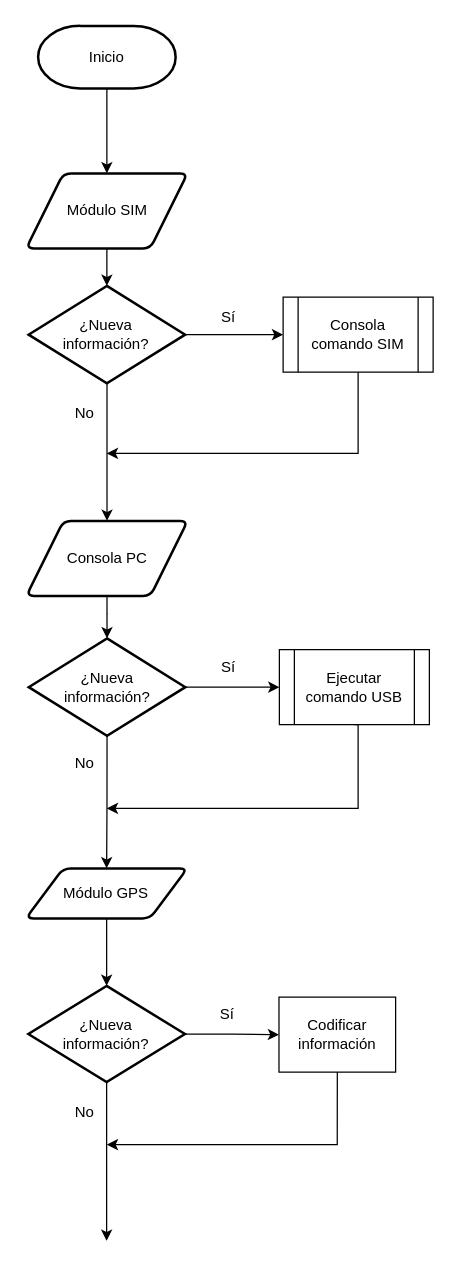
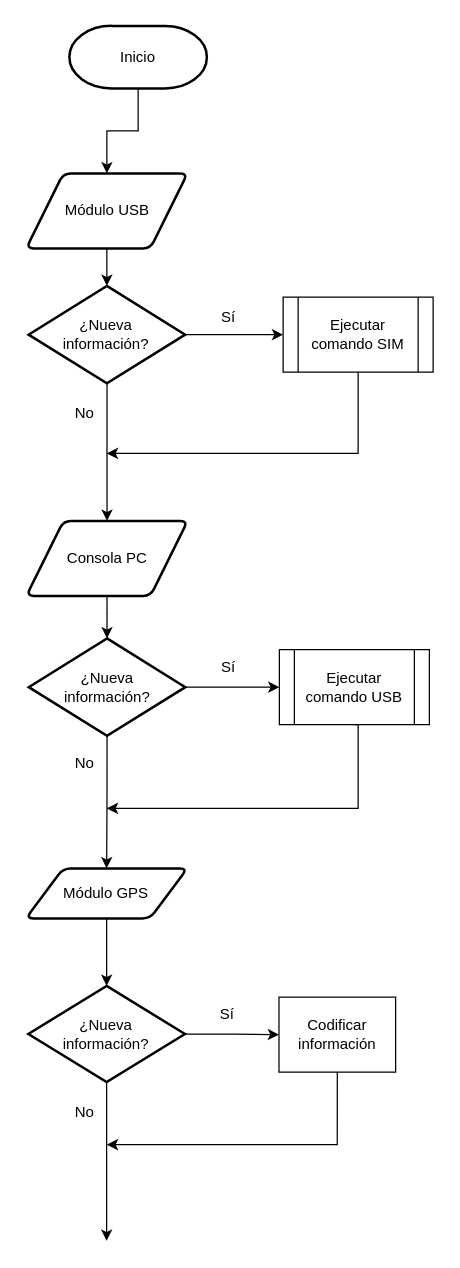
(107, 57) -> (138, 57)
(108, 211) -> (108, 211)
(358, 334) -> (358, 334)
